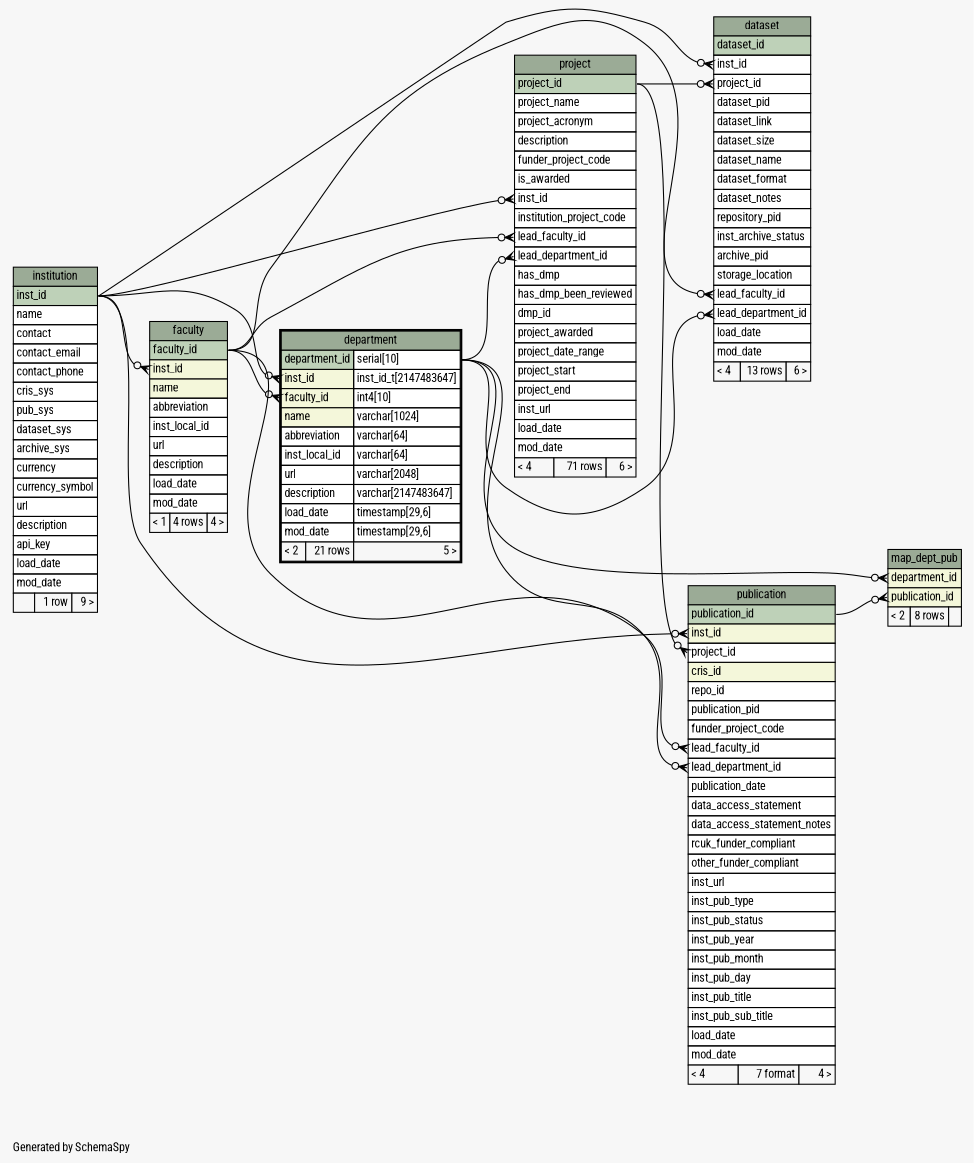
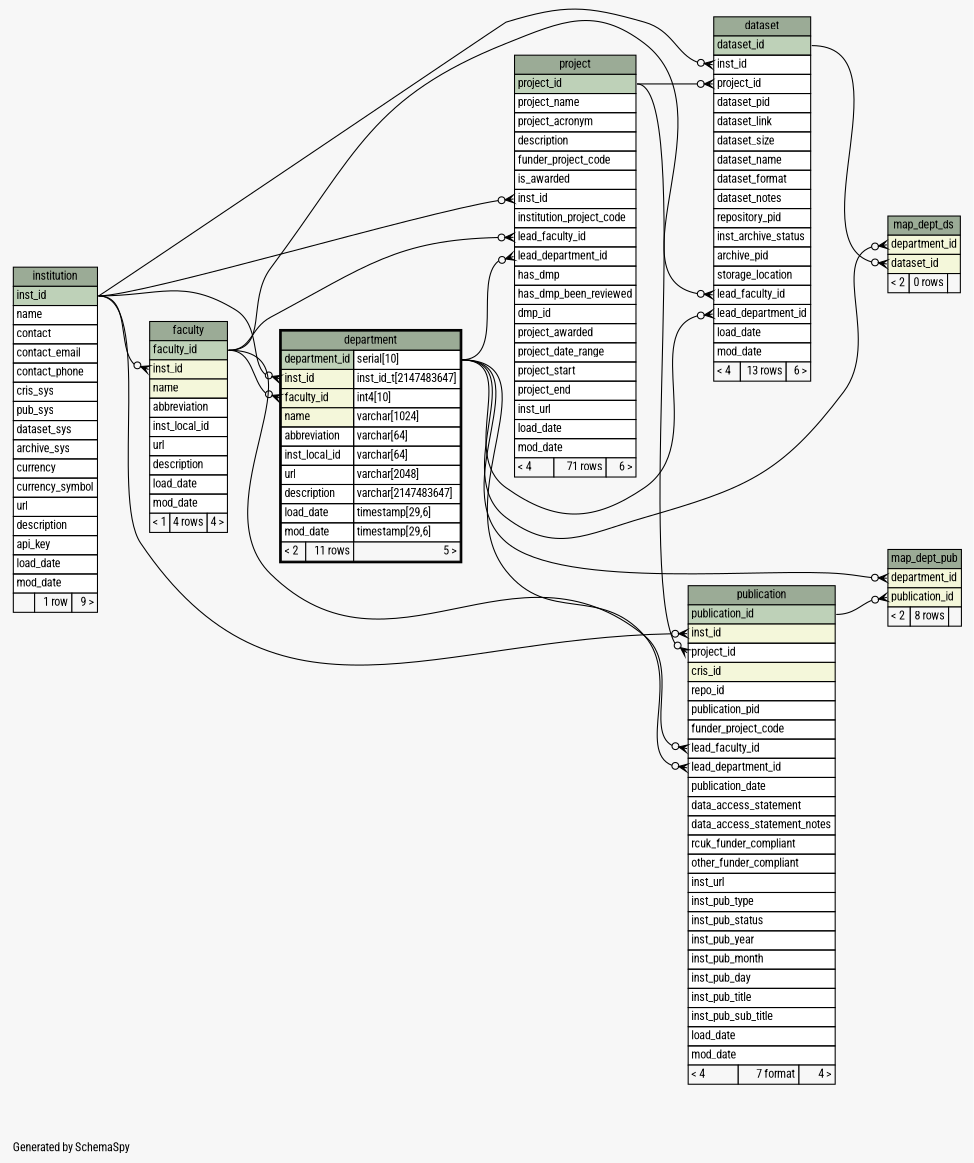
none -> (924, 254)
(332, 551) -> (332, 551)
